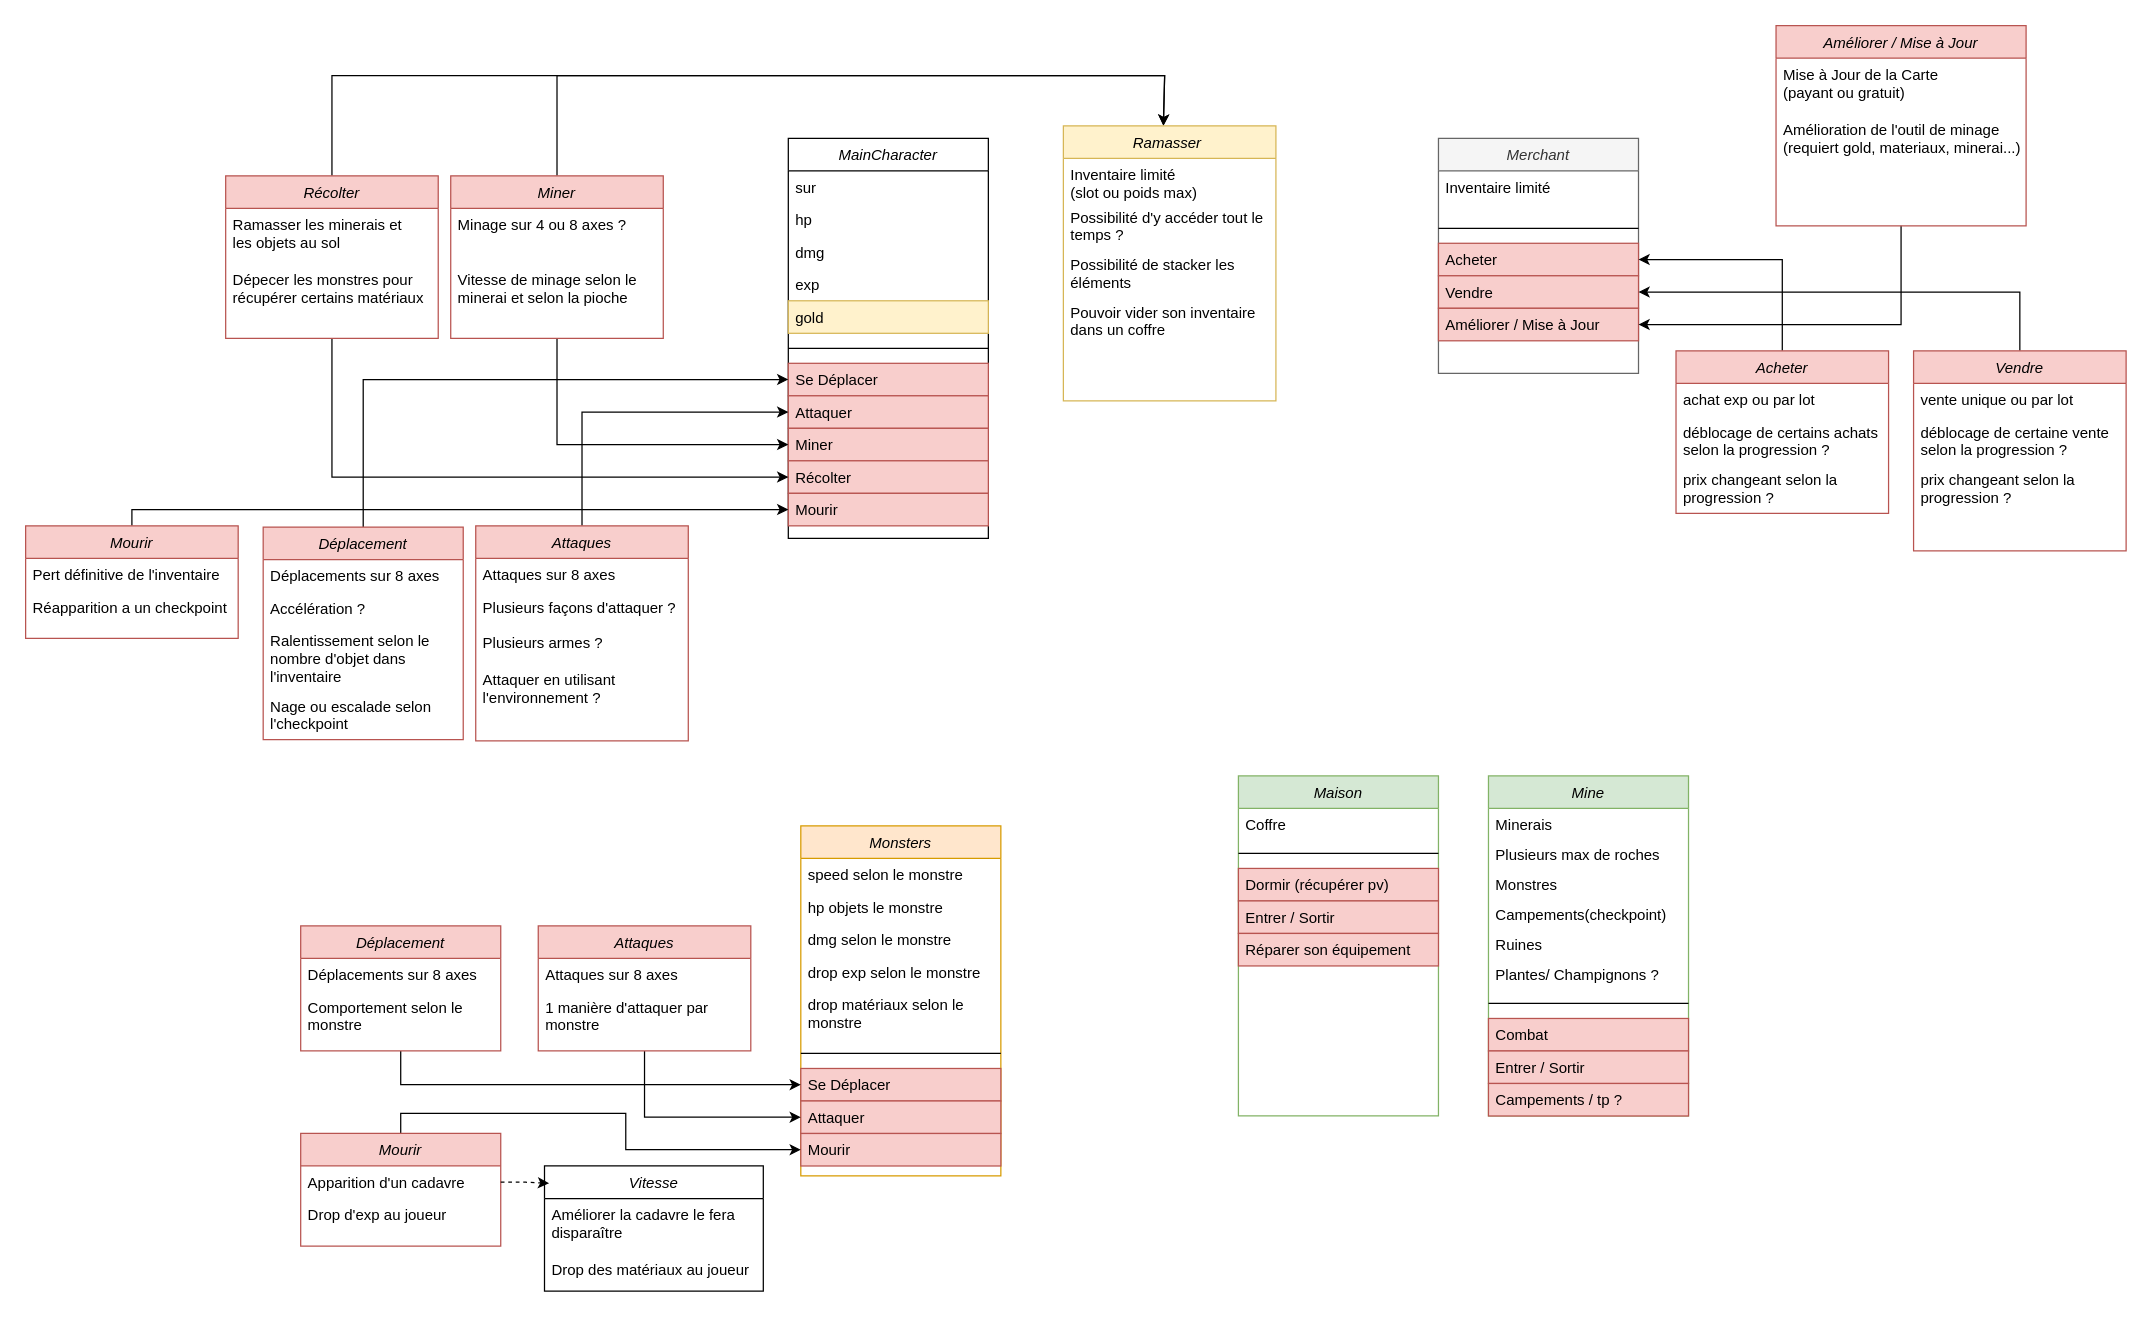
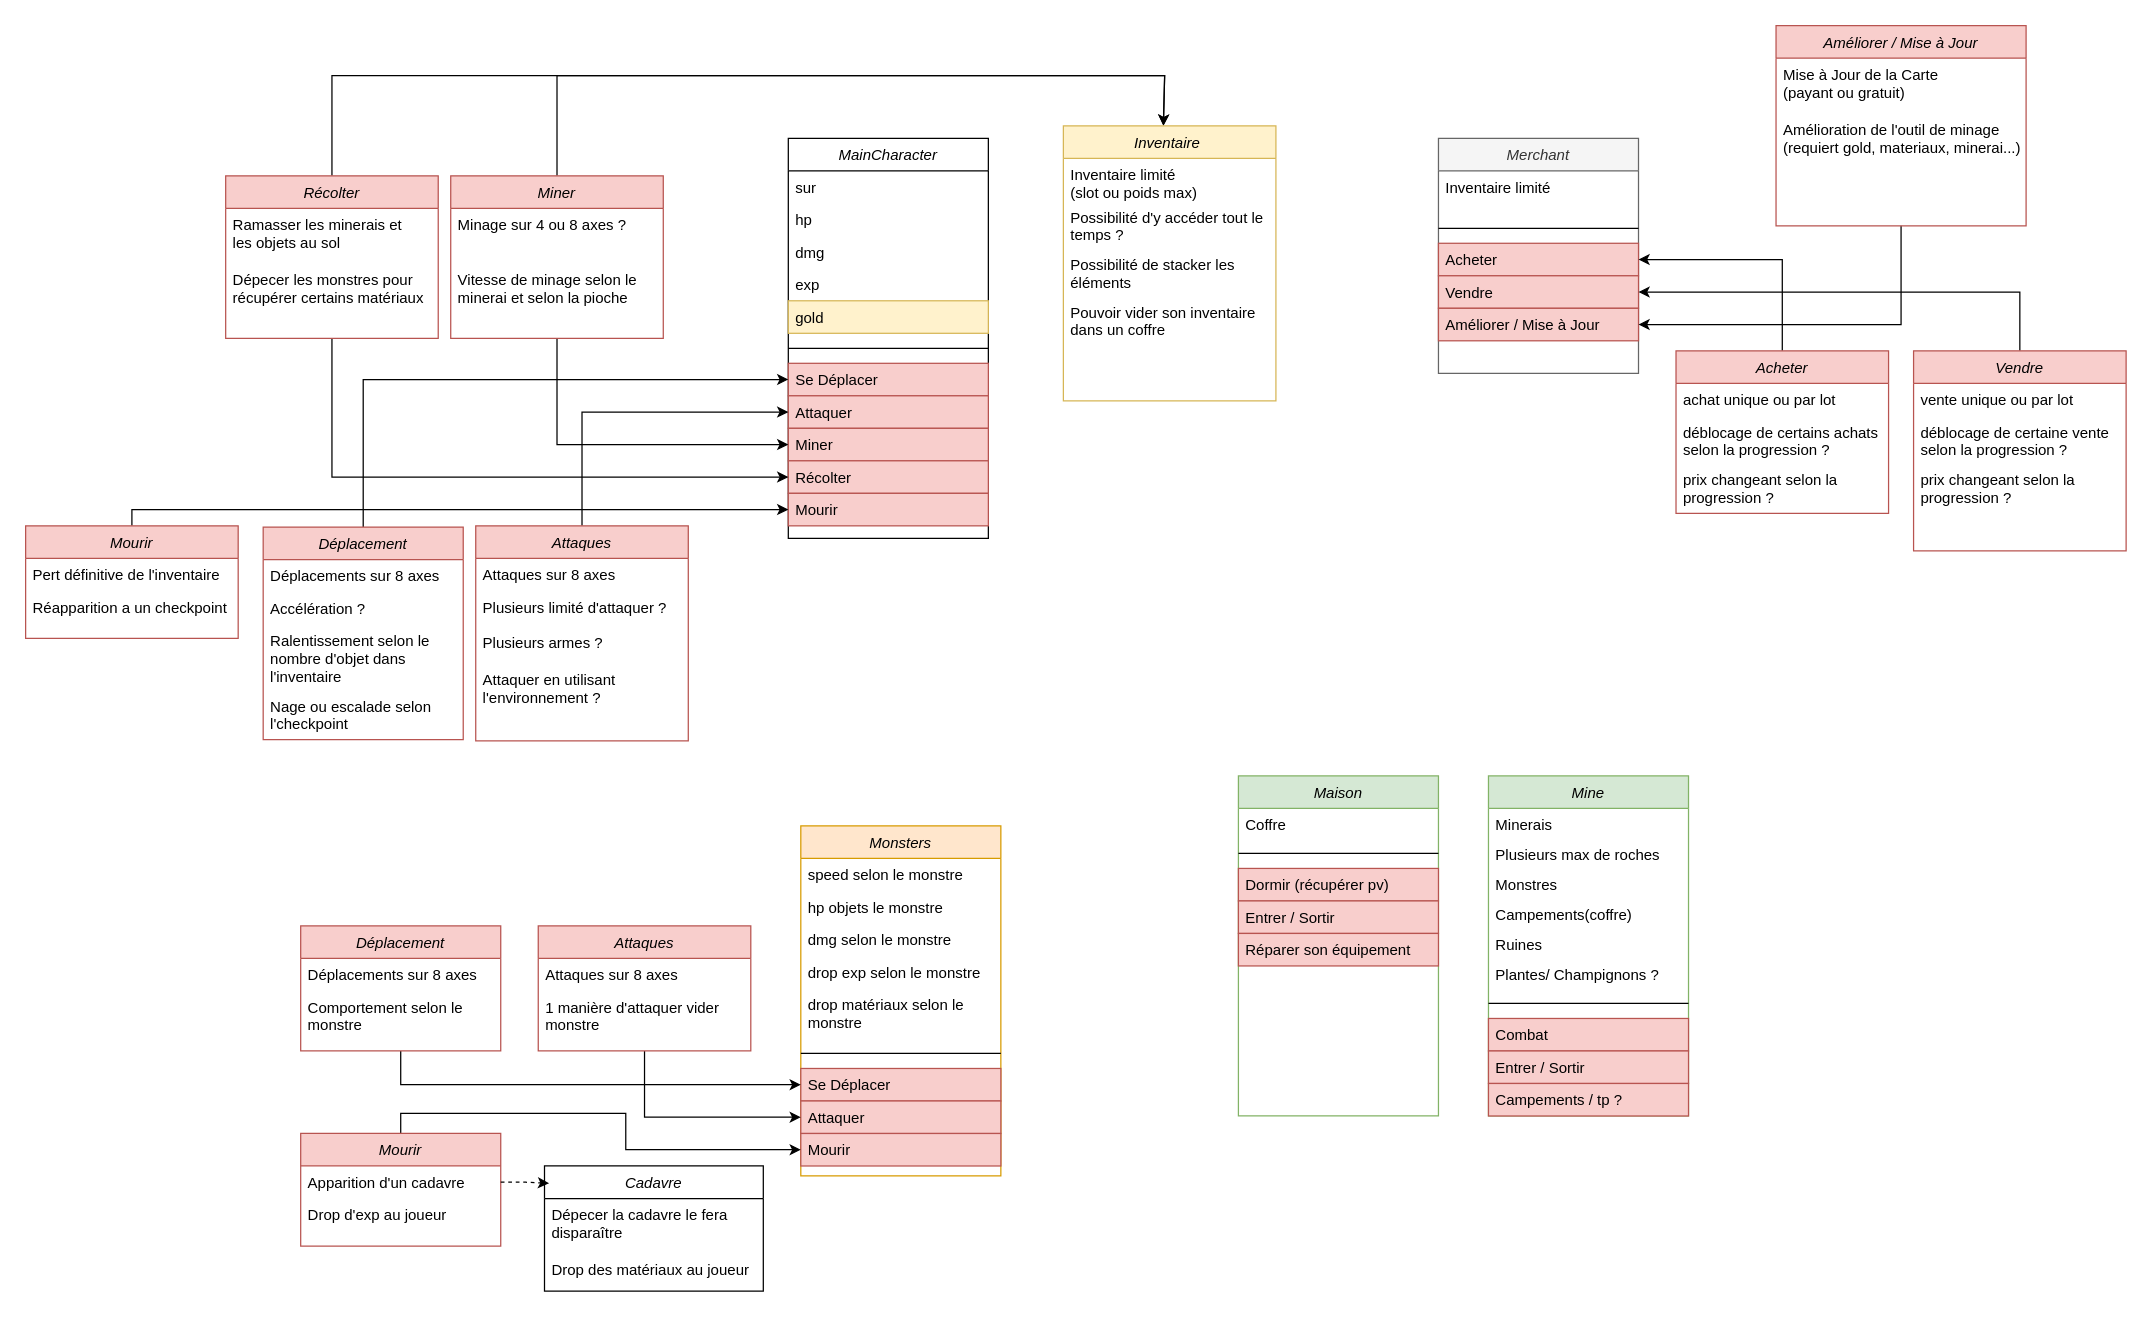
(1169, 143) -> (1169, 143)
(1757, 400) -> (1767, 400)
(593, 608) -> (587, 608)
(1585, 915) -> (1571, 915)
(636, 1008) -> (643, 1008)
(653, 1183) -> (653, 1183)
(653, 1215) -> (649, 1215)
